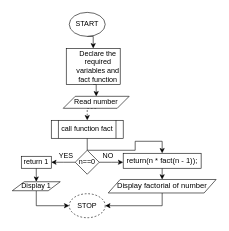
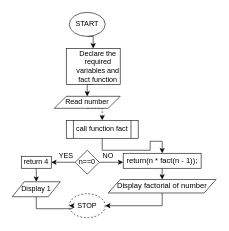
(96, 102) -> (87, 102)
(87, 129) -> (102, 129)
(36, 162) -> (36, 162)
(36, 186) -> (36, 189)
